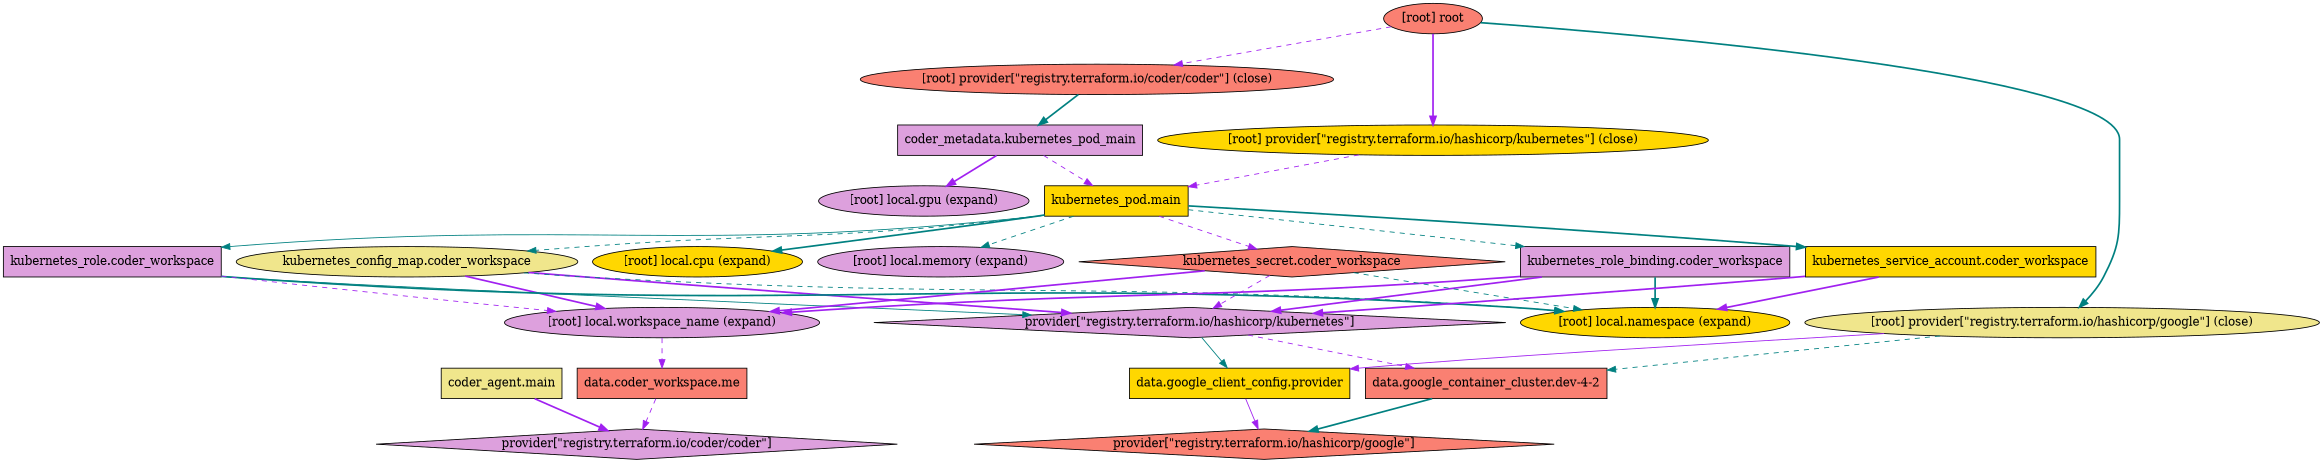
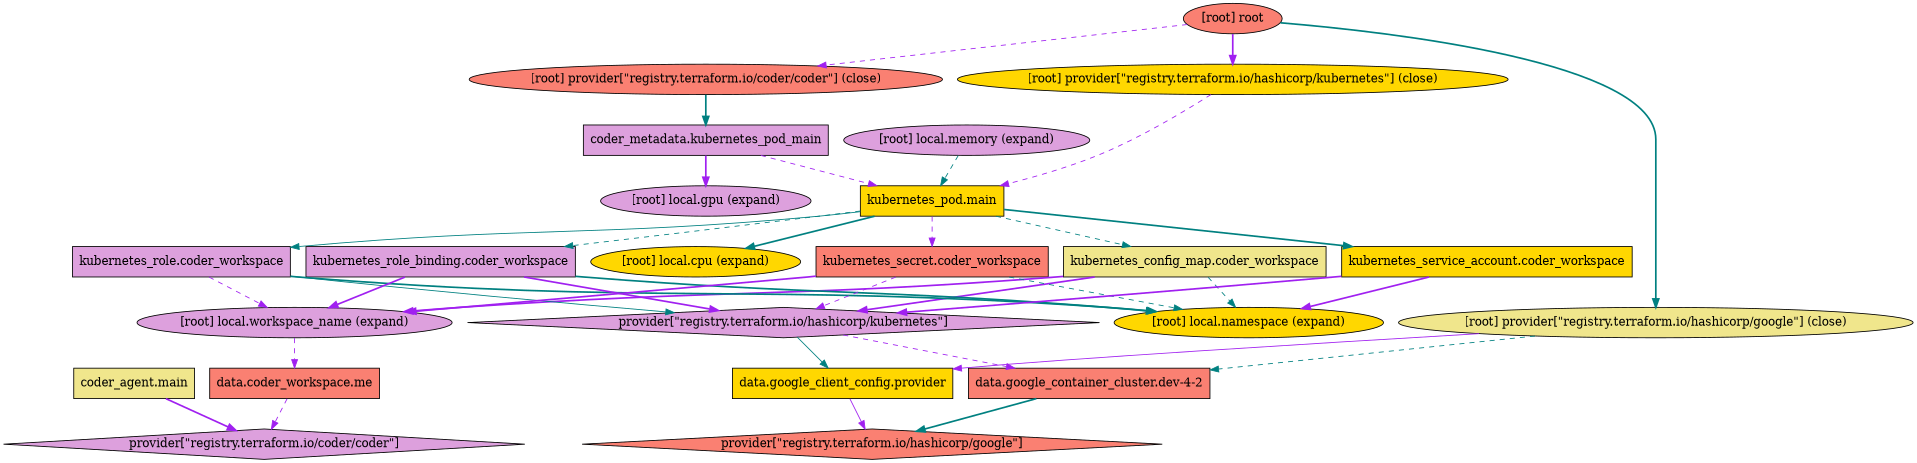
(1031, 230) -> (952, 167)
(407, 262) -> (1195, 262)
(1292, 262) -> (932, 262)
